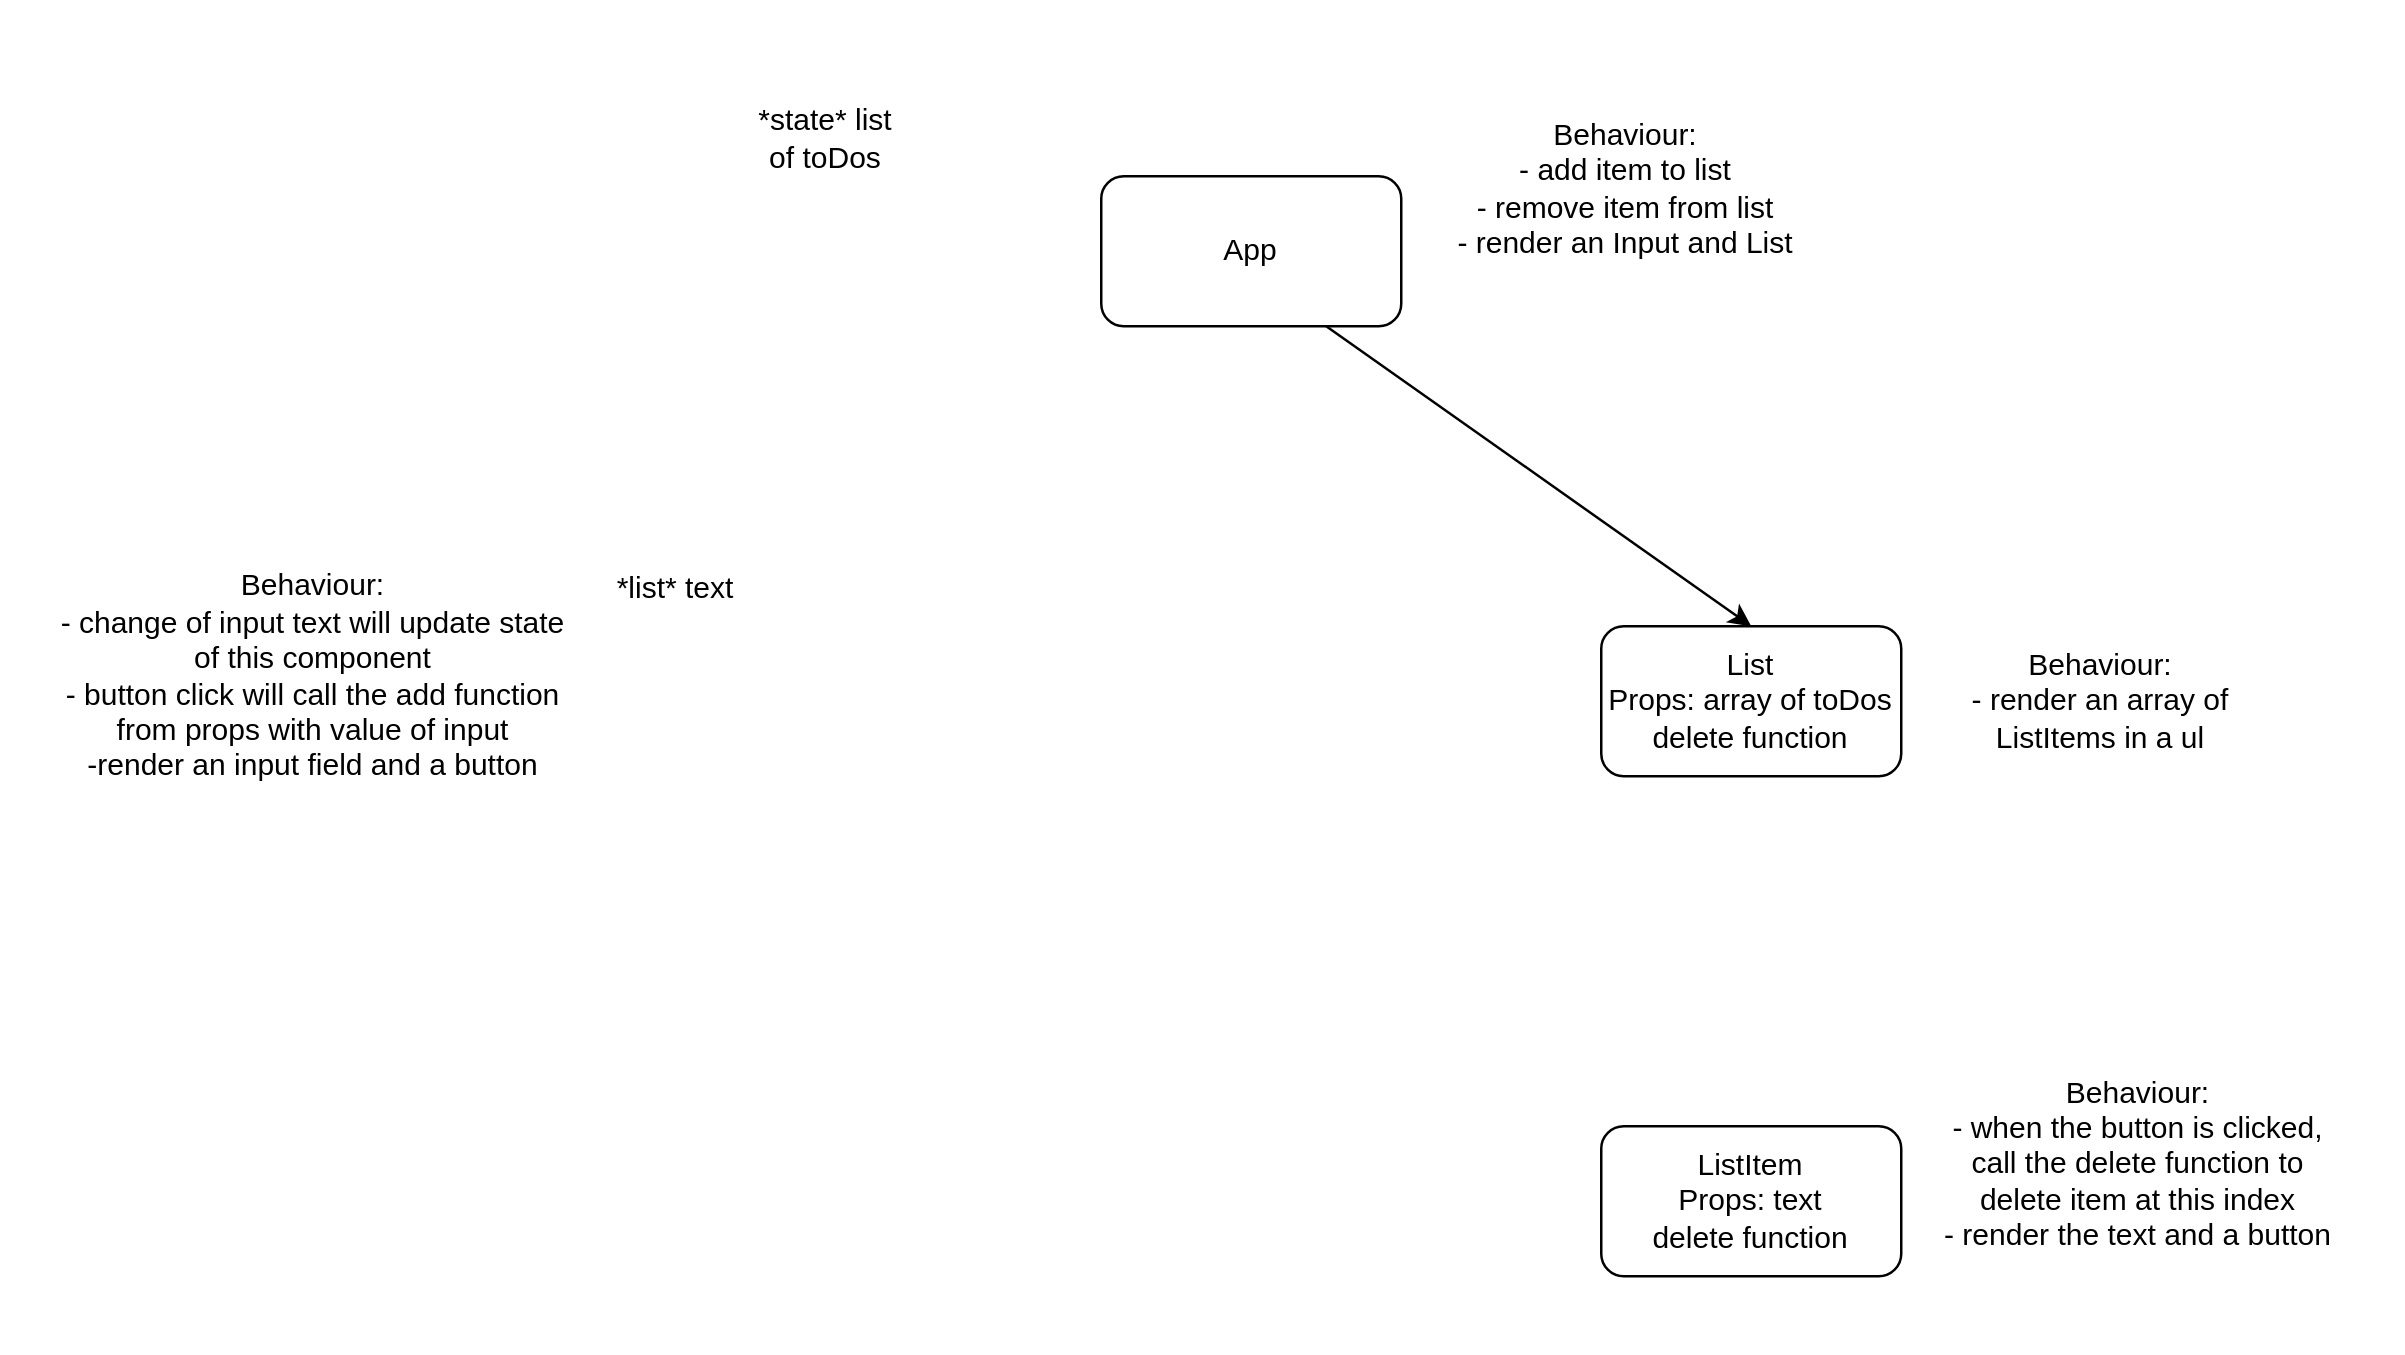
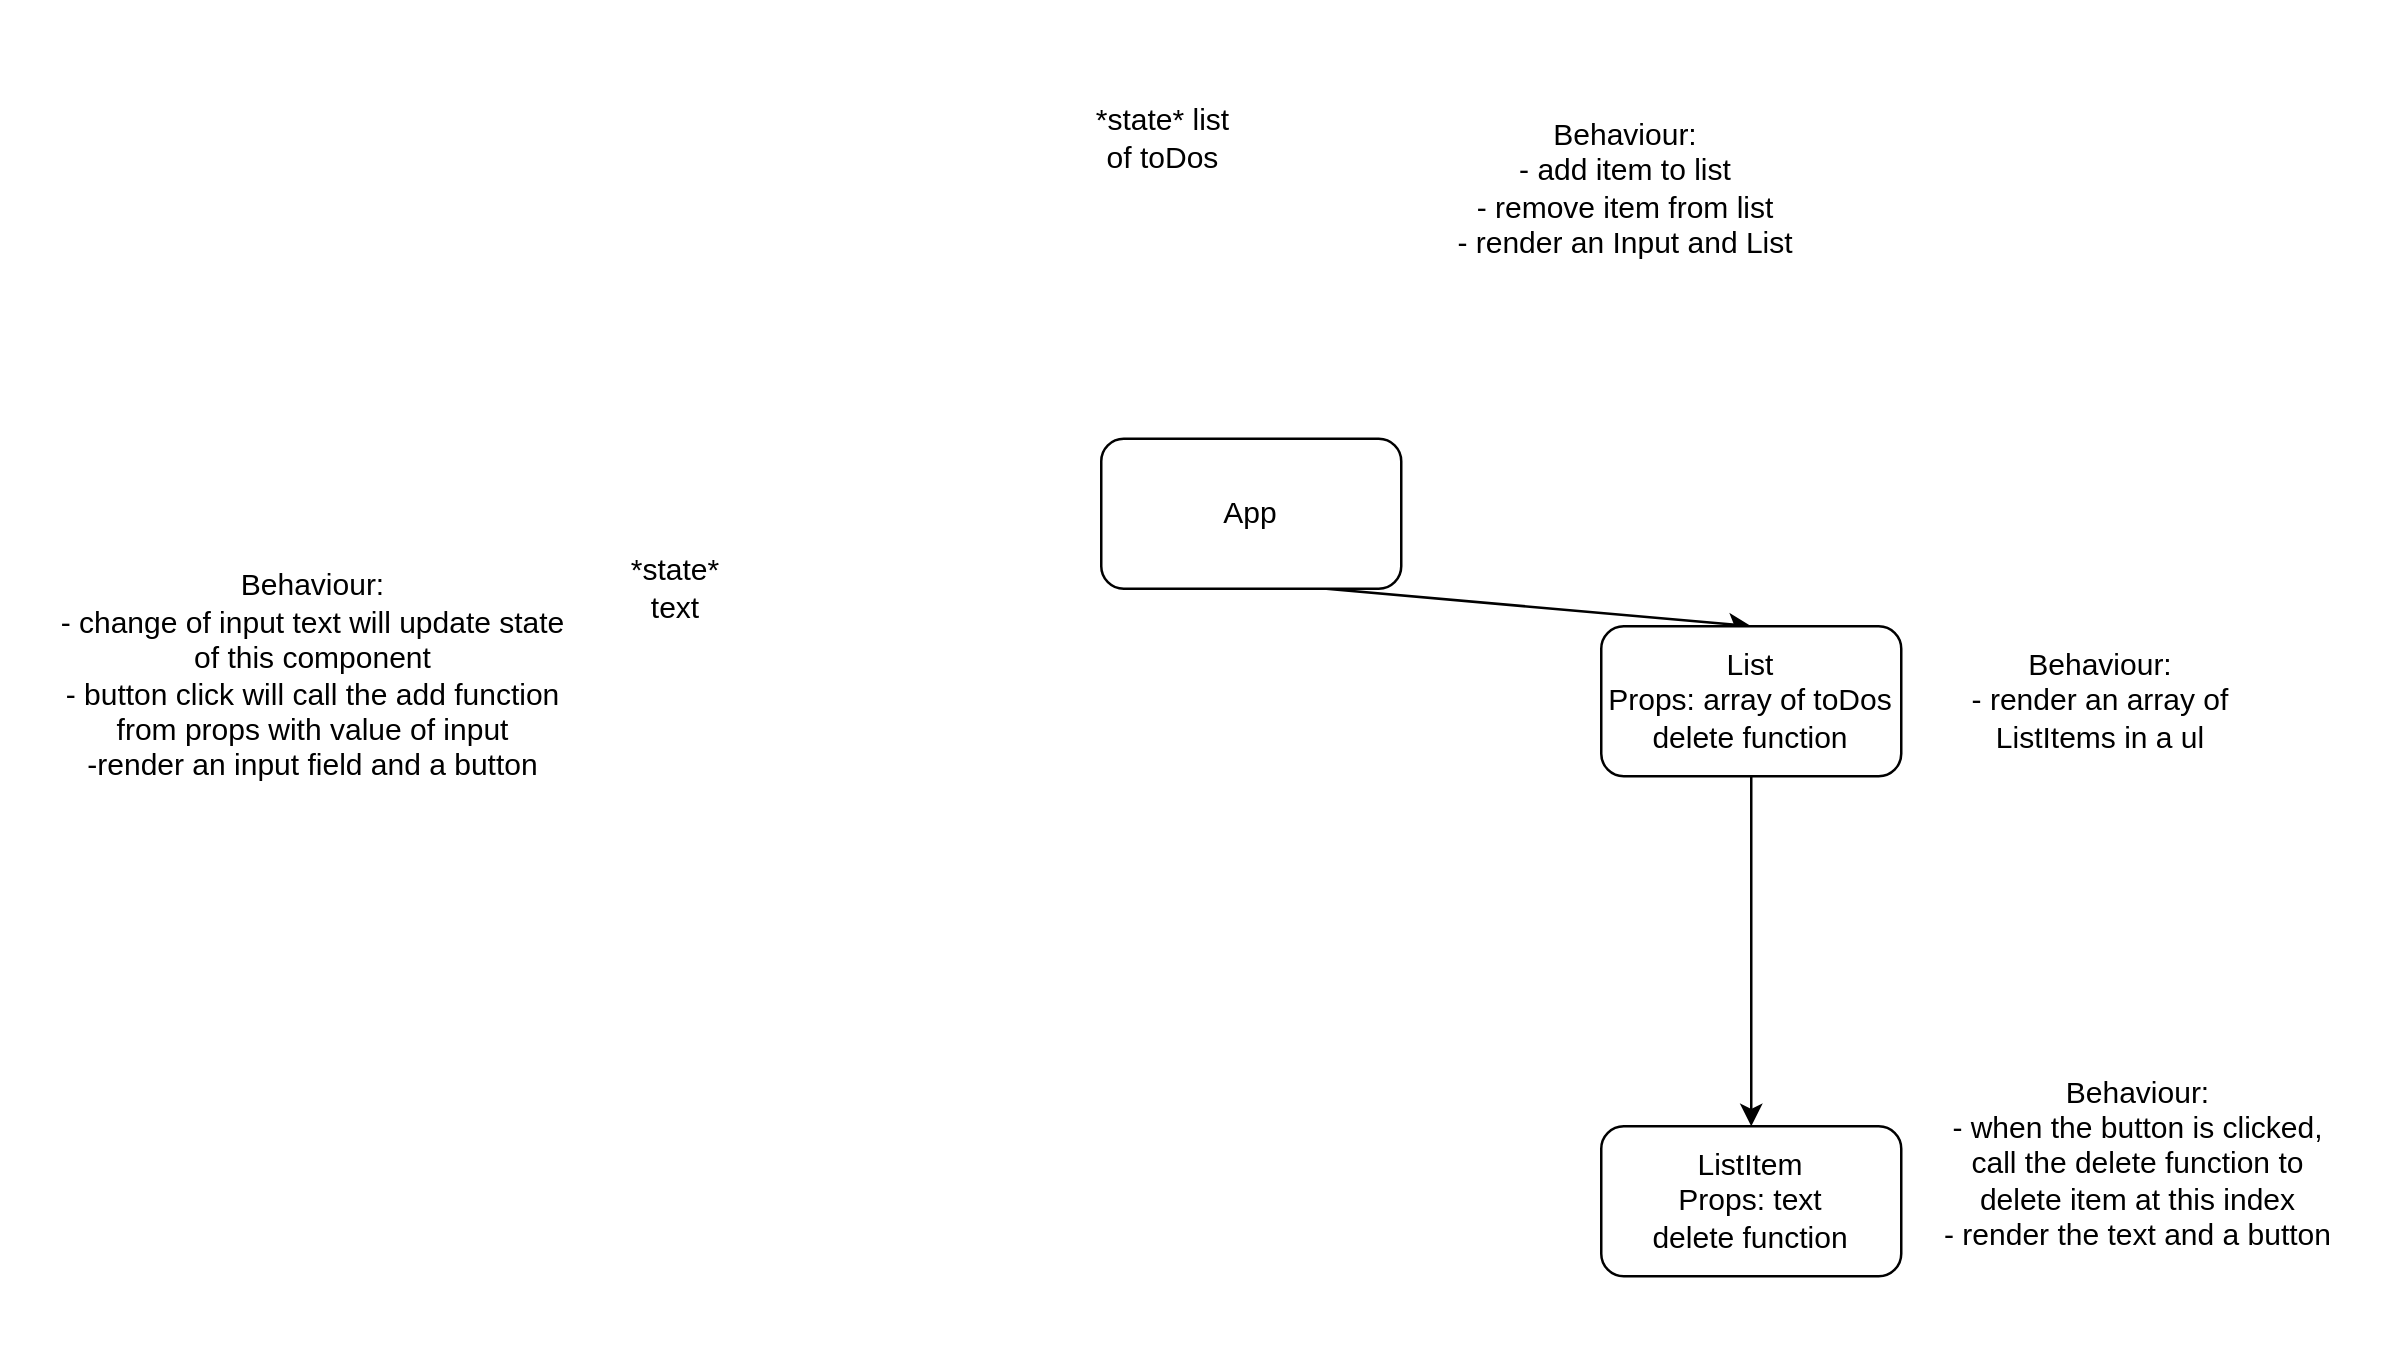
(826, 139) -> (1164, 139)
(1251, 251) -> (1251, 514)
(676, 589) -> (676, 589)
none -> (1751, 943)
